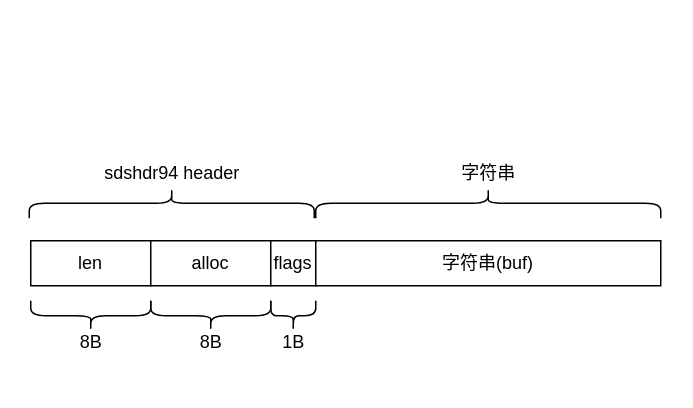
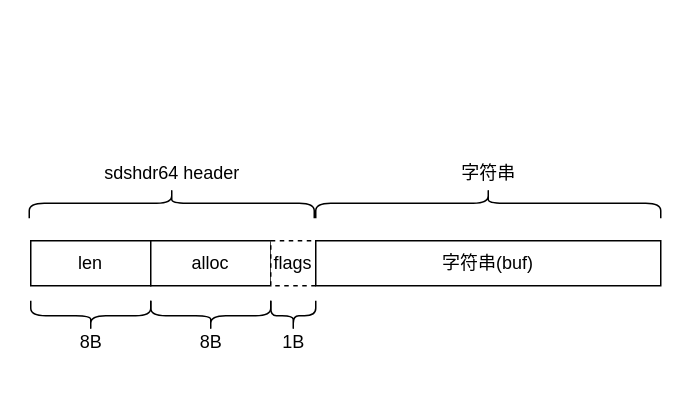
(173, 173) -> (173, 173)
(293, 263) -> (293, 263)
